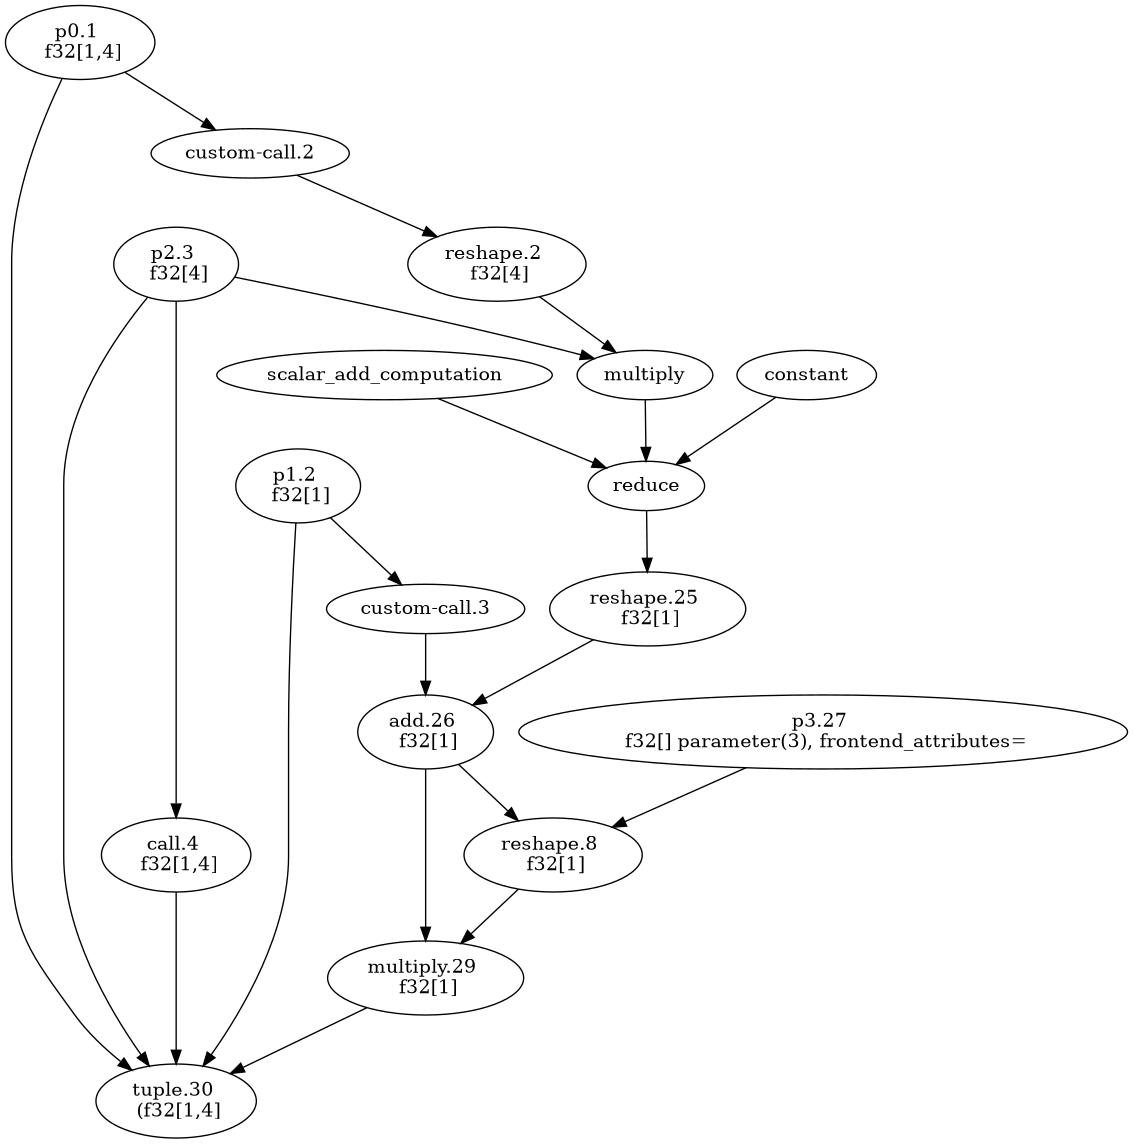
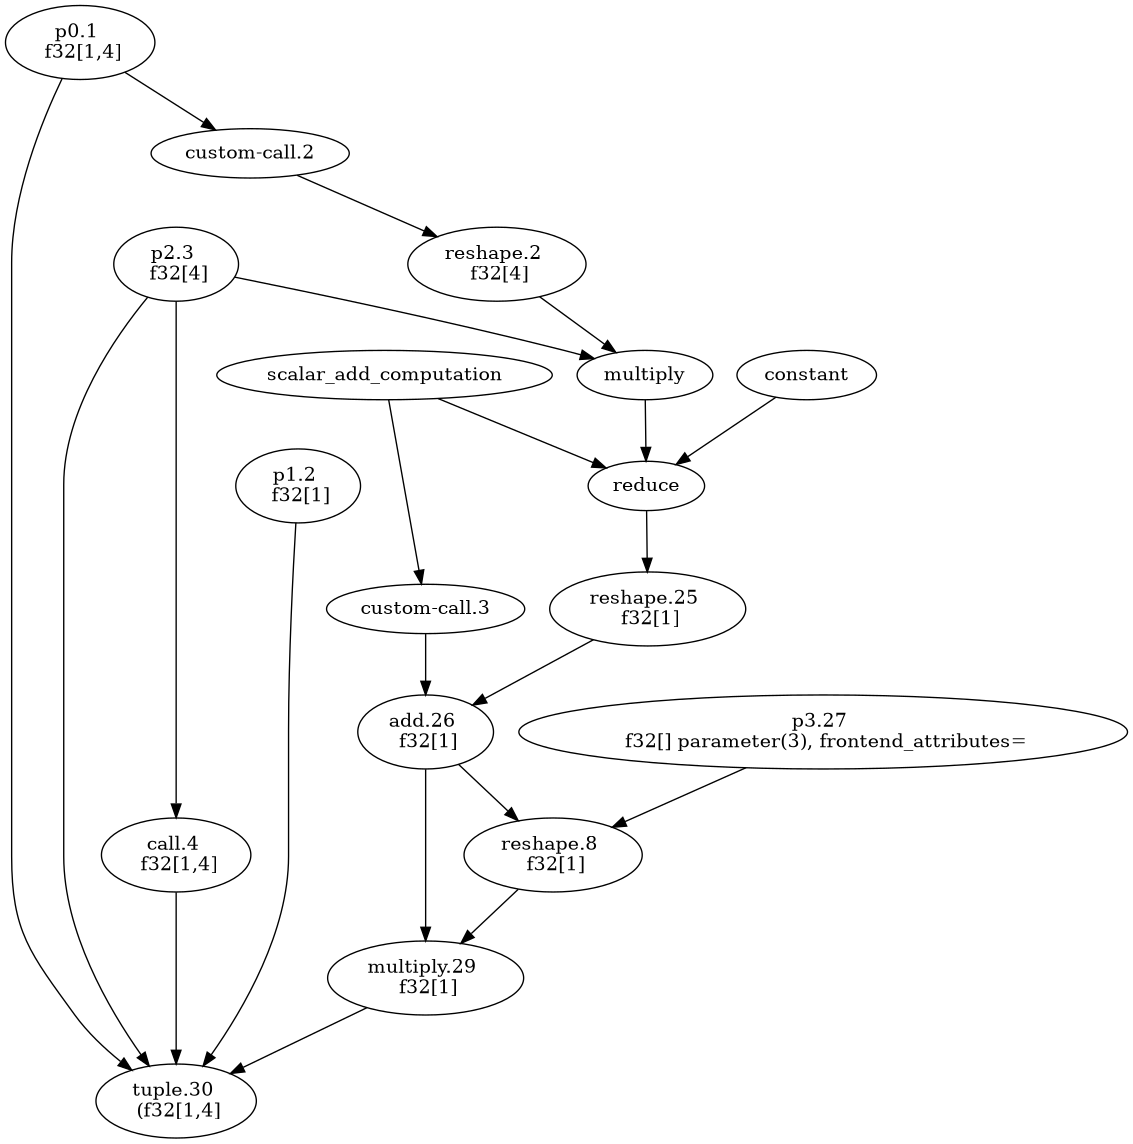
(361, 547) -> (404, 485)
